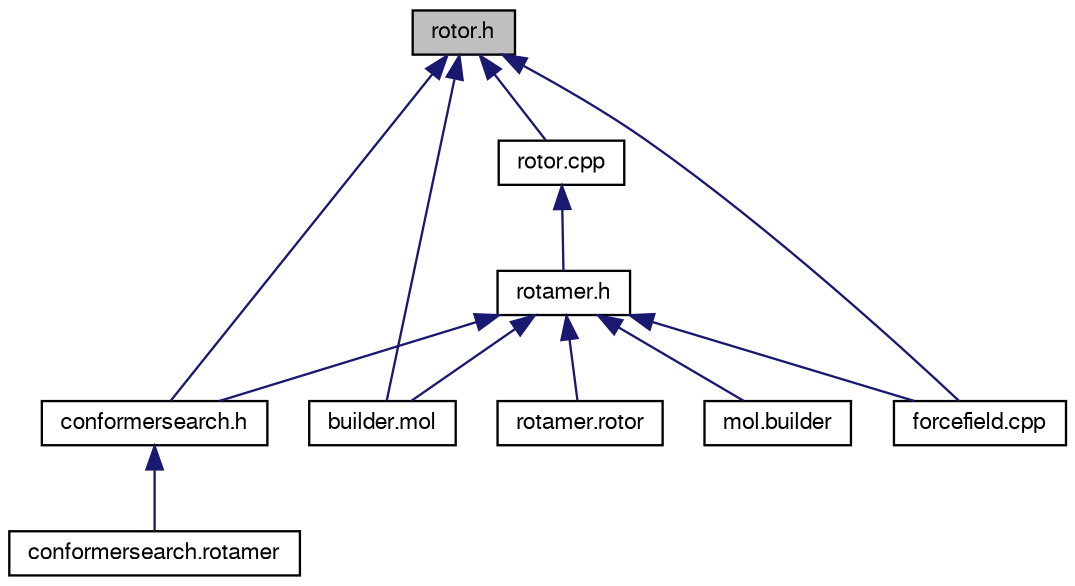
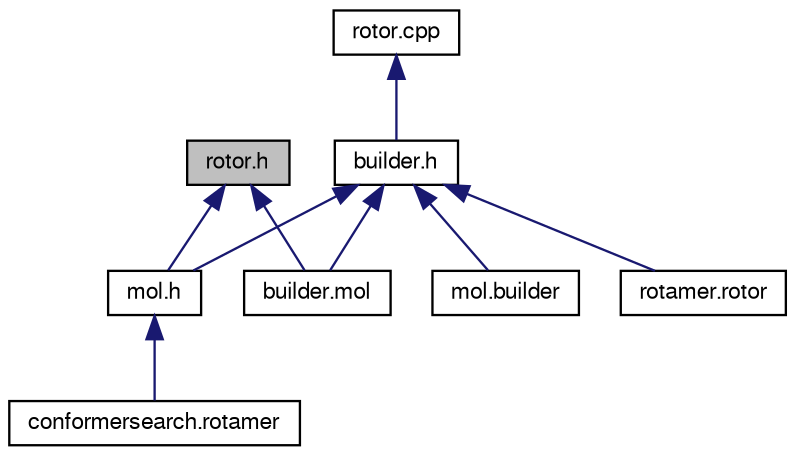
(520, 107) -> none
(564, 293) -> (396, 163)
(155, 423) -> (155, 293)
(980, 423) -> none
